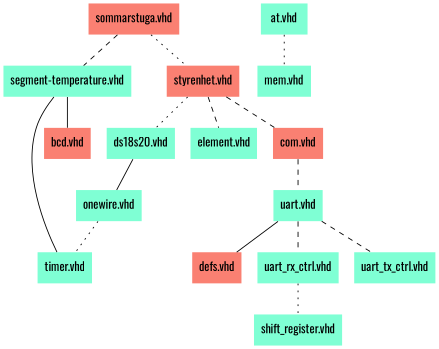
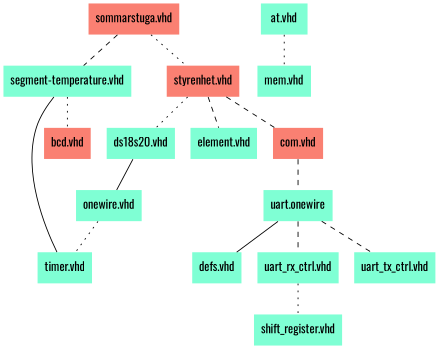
(67, 112) -> (67, 112)
(298, 206) -> (298, 206)
(217, 268) -> (217, 268)
